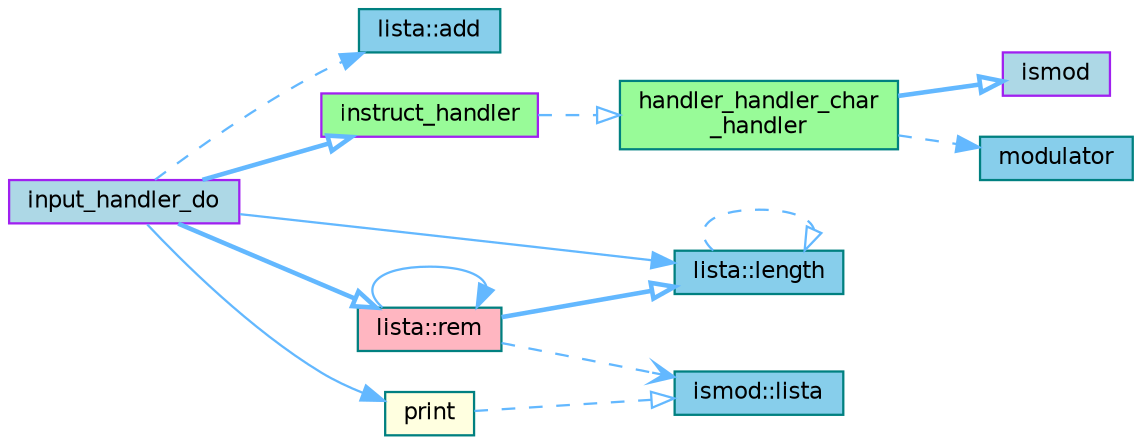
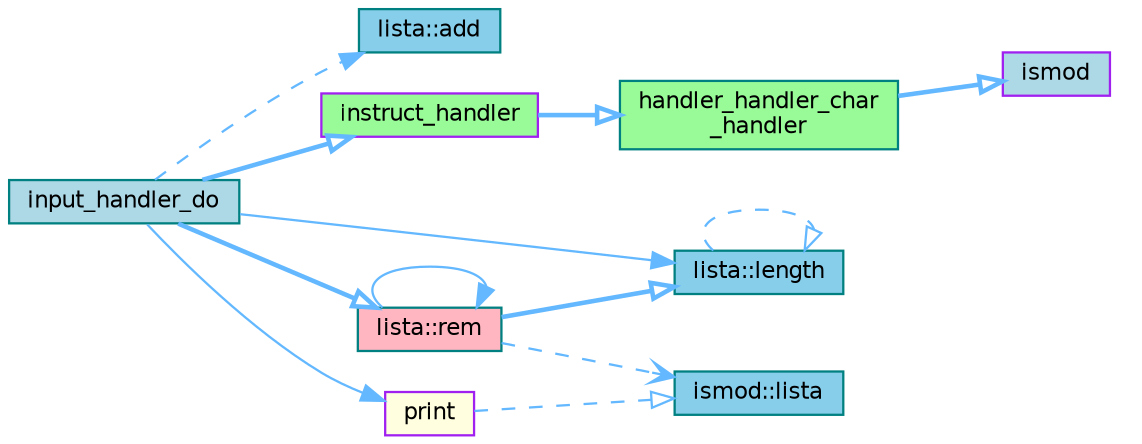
(567, 115) -> (567, 115)
(1056, 158) -> none
(124, 202) -> (124, 202)
(430, 414) -> (430, 414)
